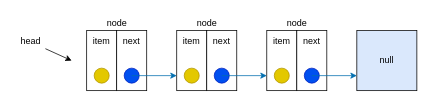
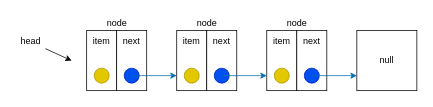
(387, 60) -> (387, 60)
